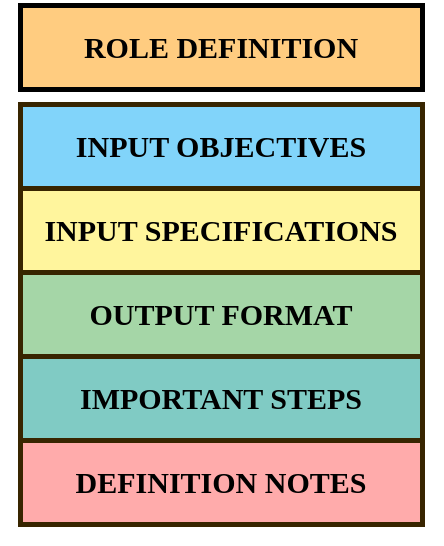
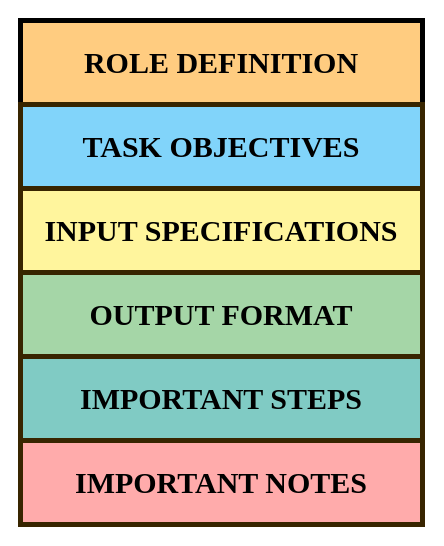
(222, 48) -> (222, 63)
(222, 147) -> (222, 147)
(222, 483) -> (222, 483)
